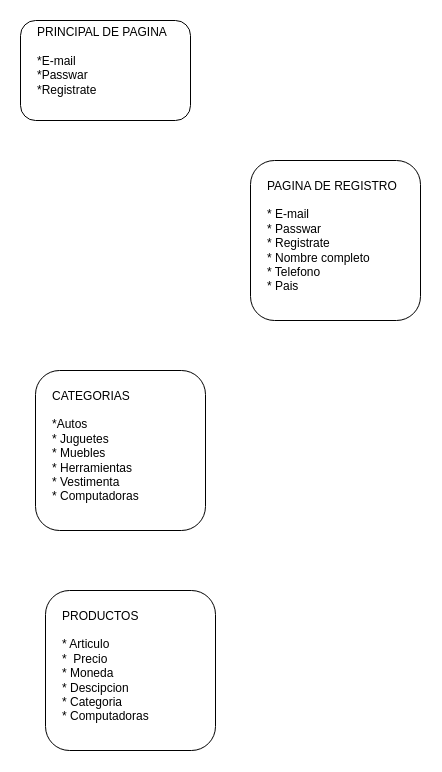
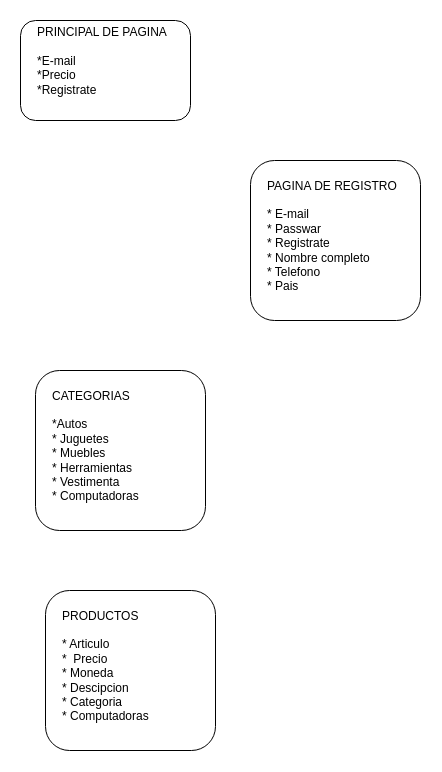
(98, 76) -> (98, 76)
